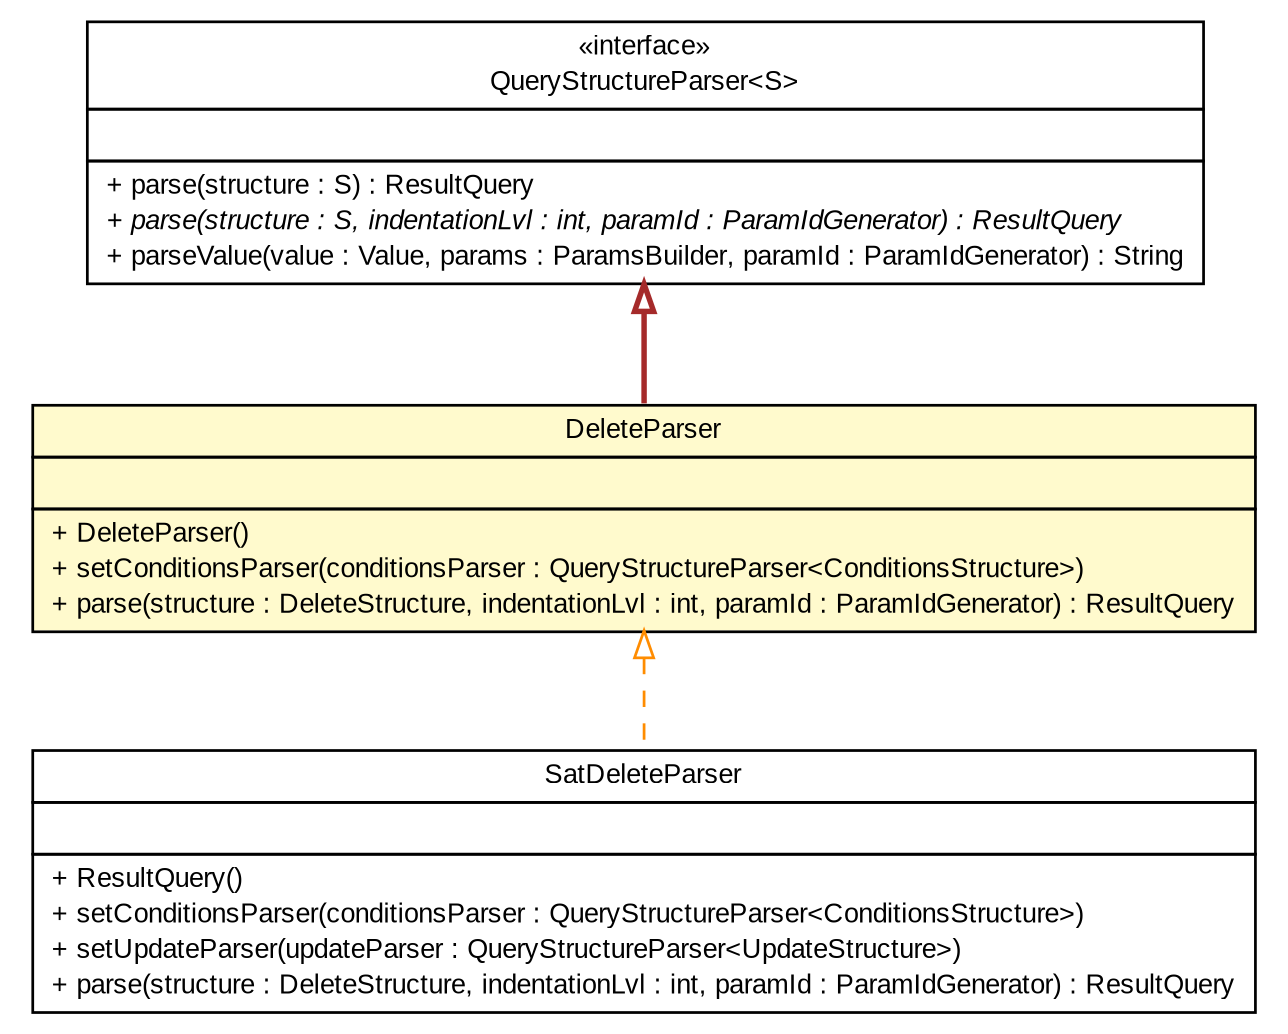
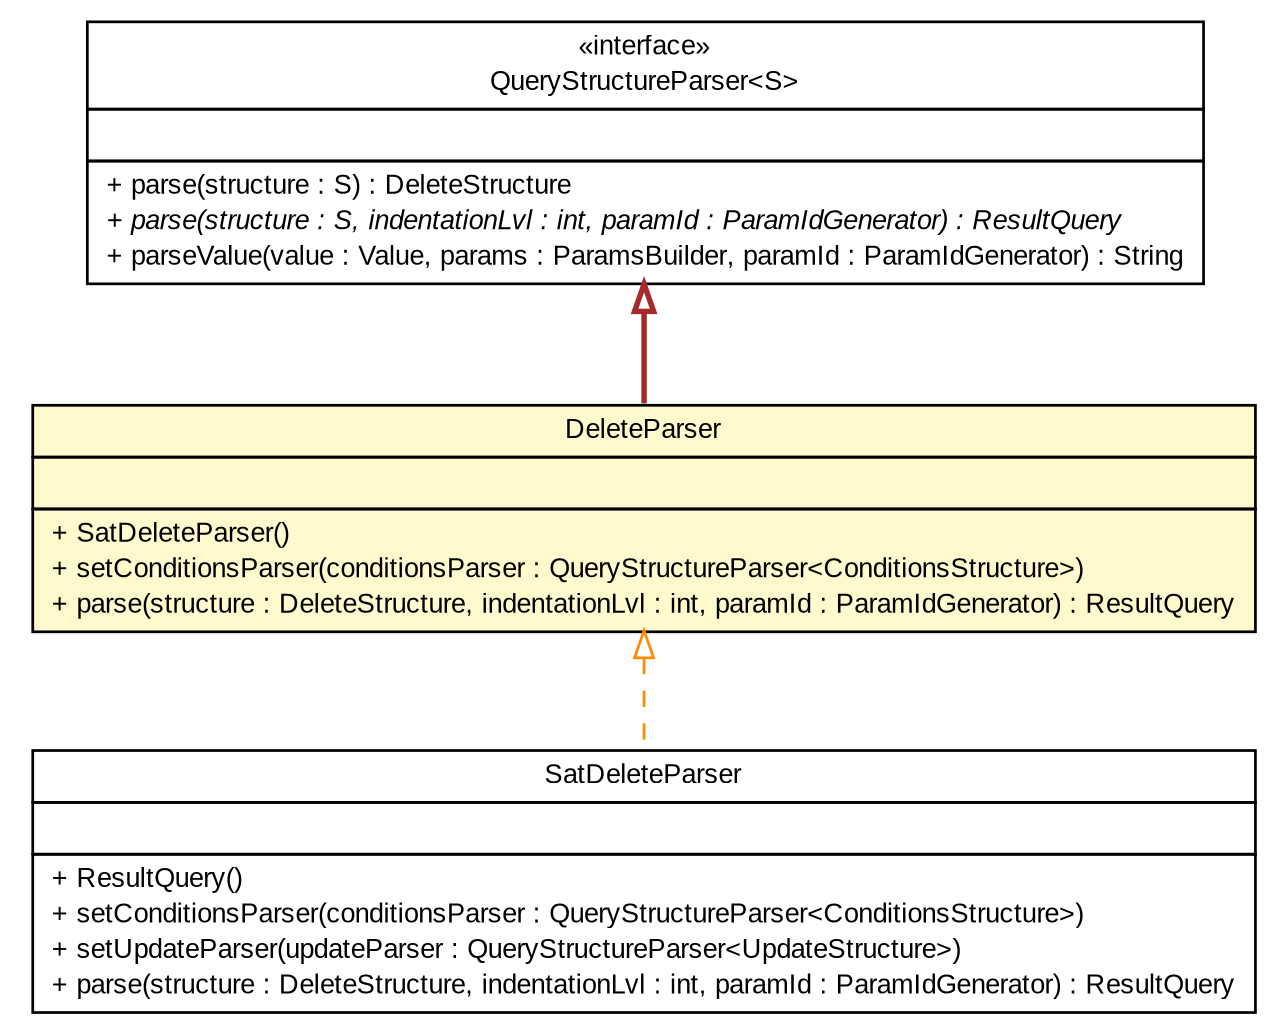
(321, 186) -> (340, 186)
(151, 534) -> (172, 534)
